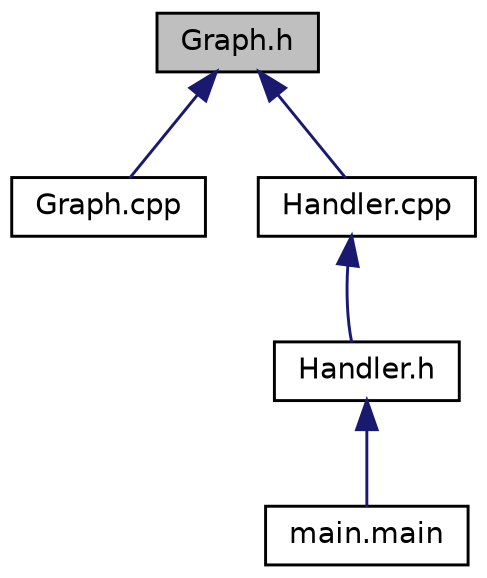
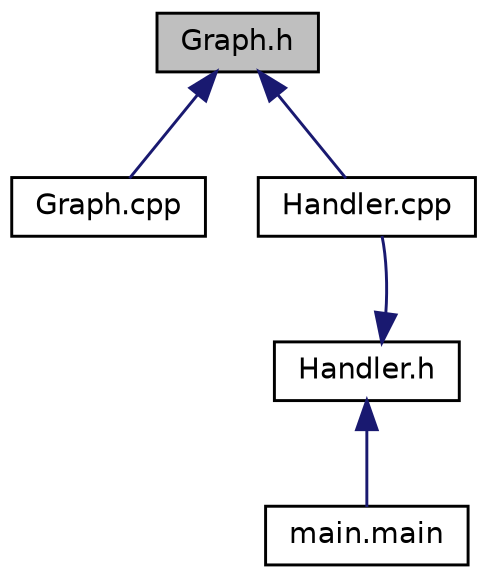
(347, 304) -> (386, 275)
